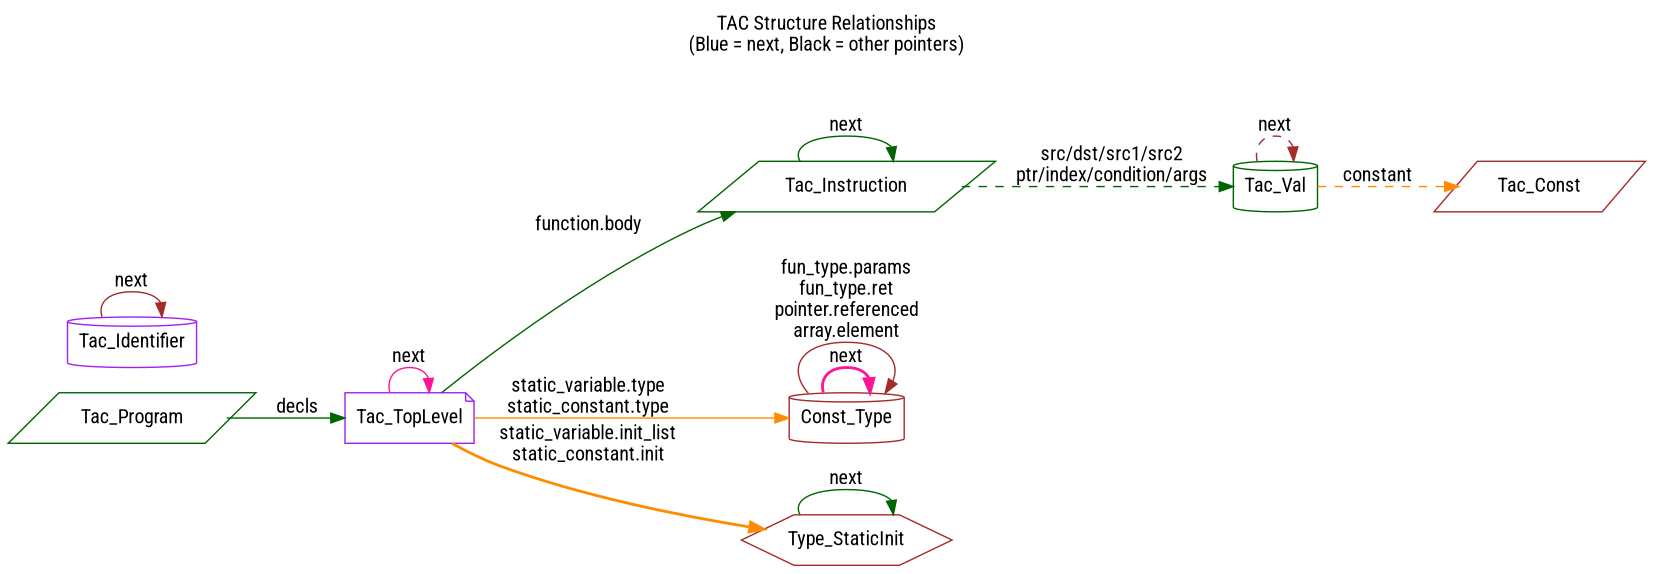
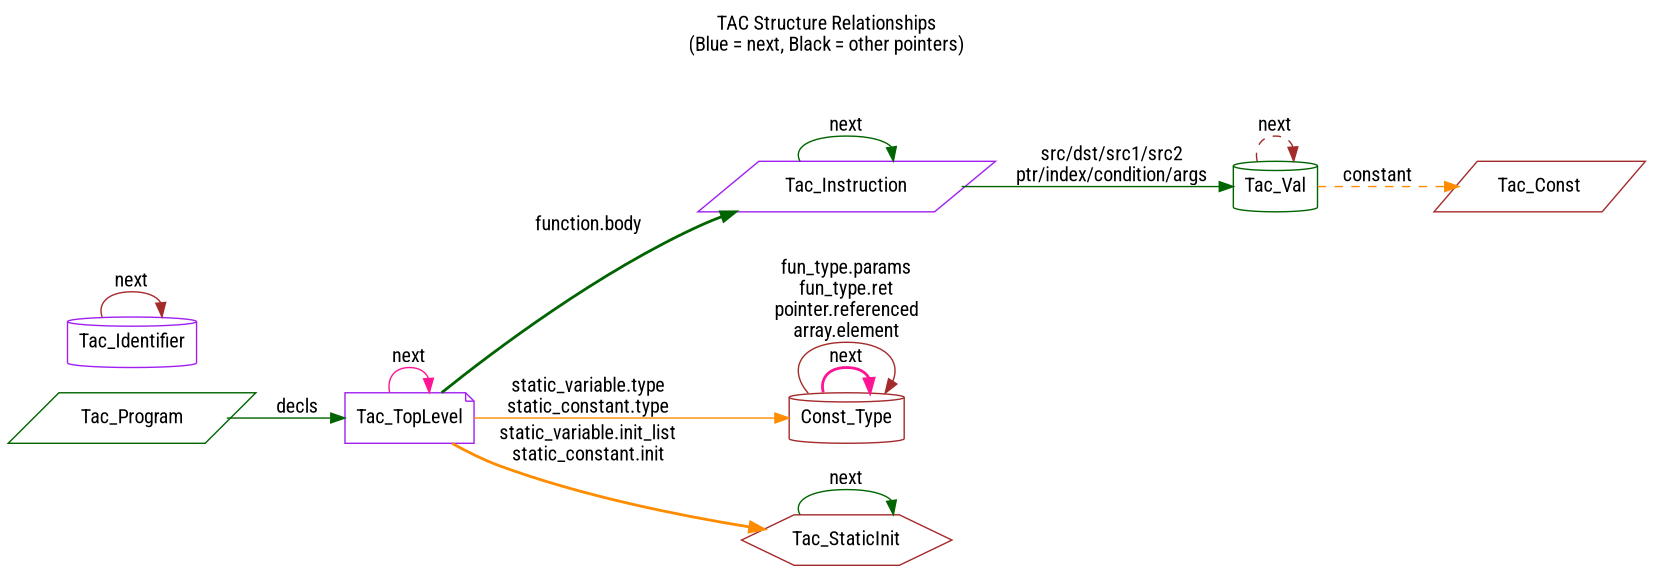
(847, 187) -> (847, 187)
(1090, 187) -> (1090, 187)
(576, 295) -> (576, 295)
(847, 540) -> (847, 540)
